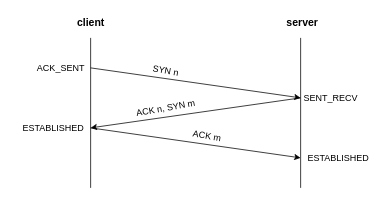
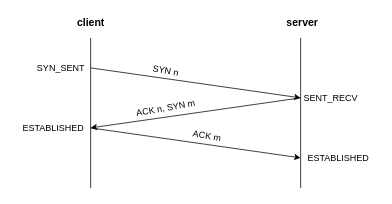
(61, 68) -> (61, 68)
